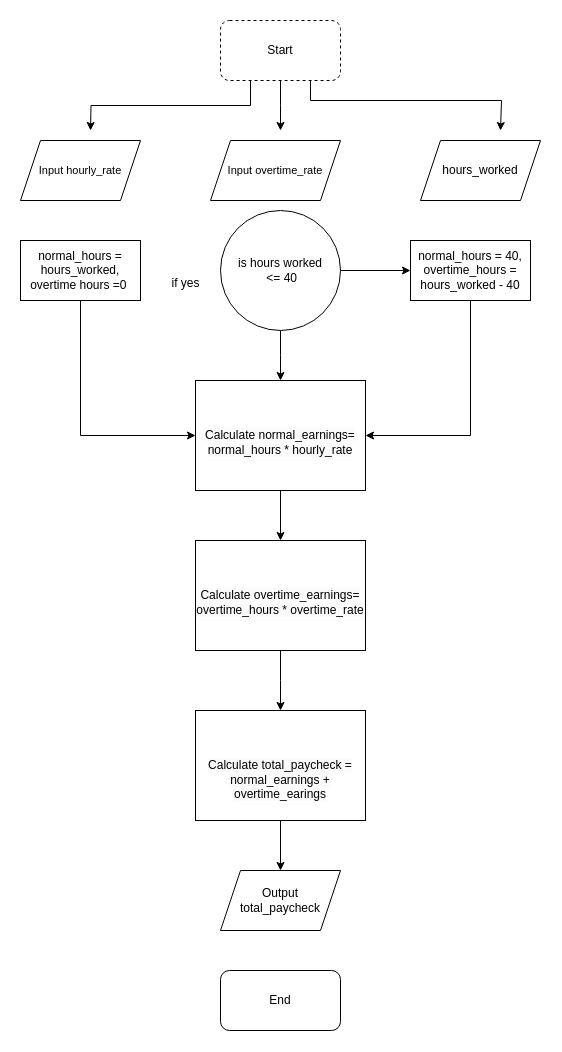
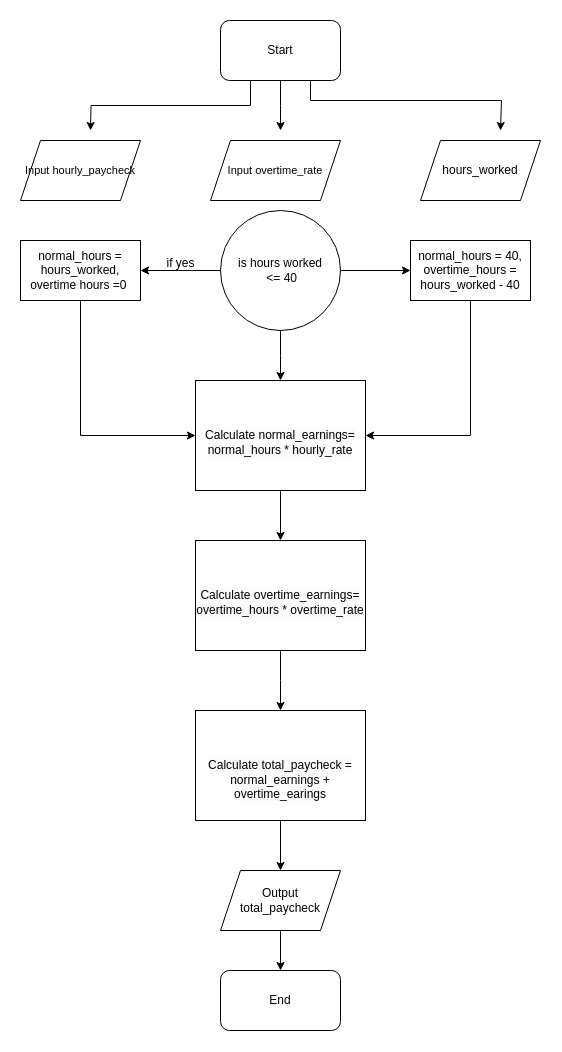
(281, 51) -> (281, 51)
(81, 171) -> (81, 171)
none -> (184, 271)
(186, 284) -> (181, 264)
none -> (281, 947)
